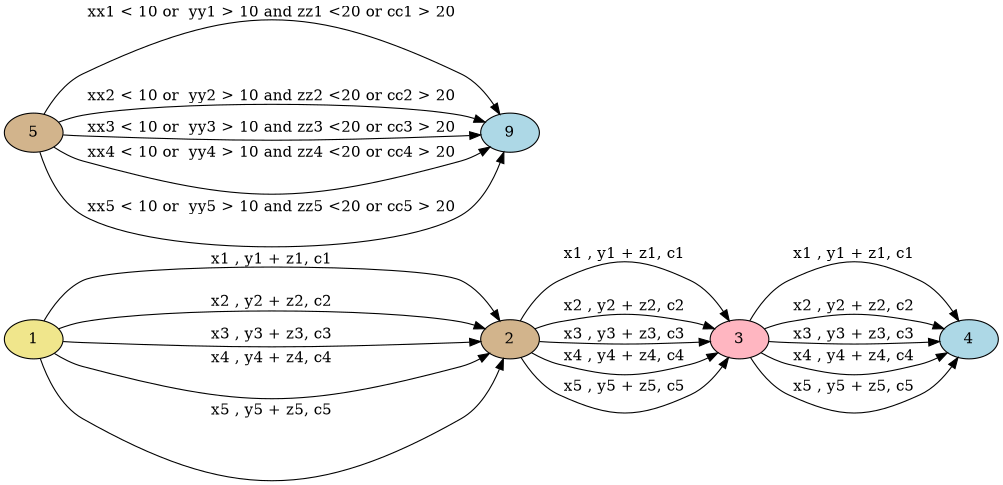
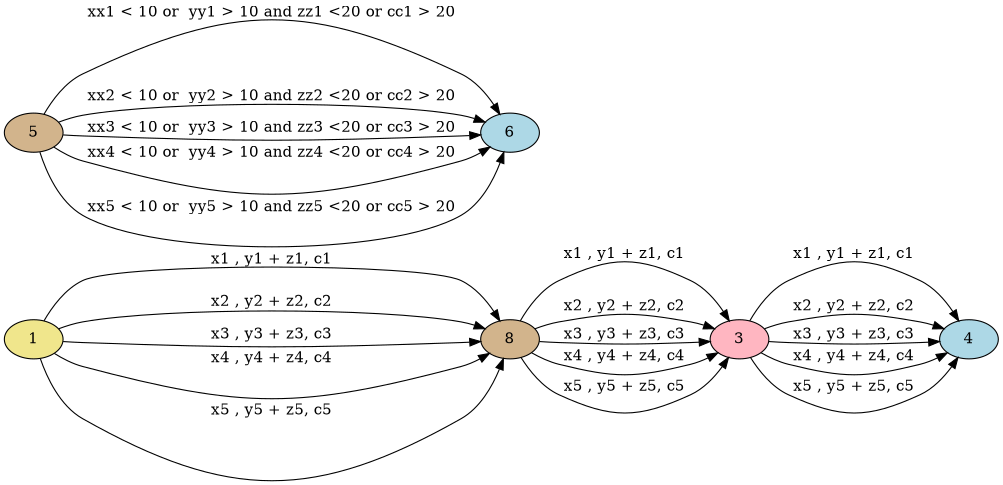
(510, 133) -> (510, 133)
(510, 339) -> (510, 339)
